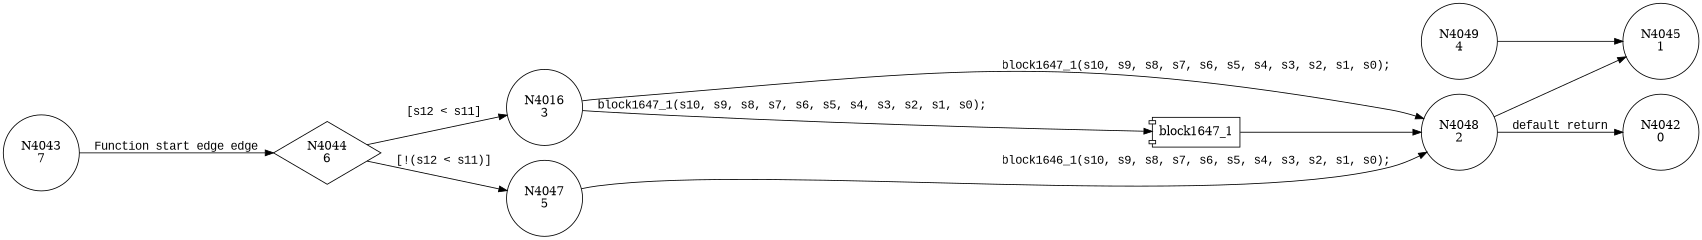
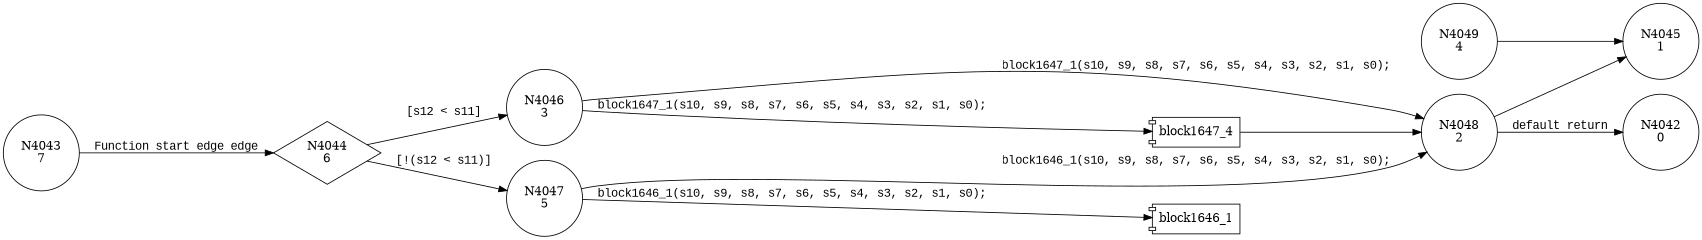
(545, 107) -> (545, 107)
(1196, 132) -> (1196, 132)
none -> (1196, 219)
